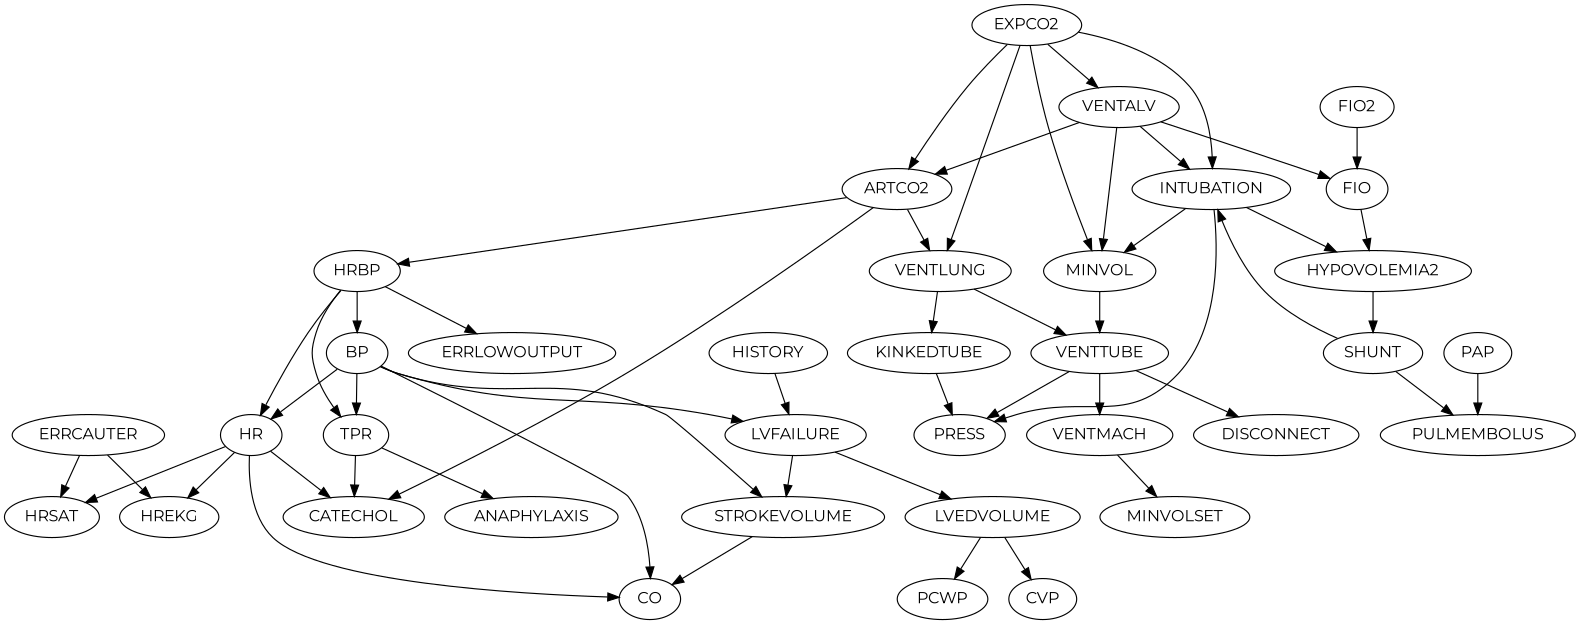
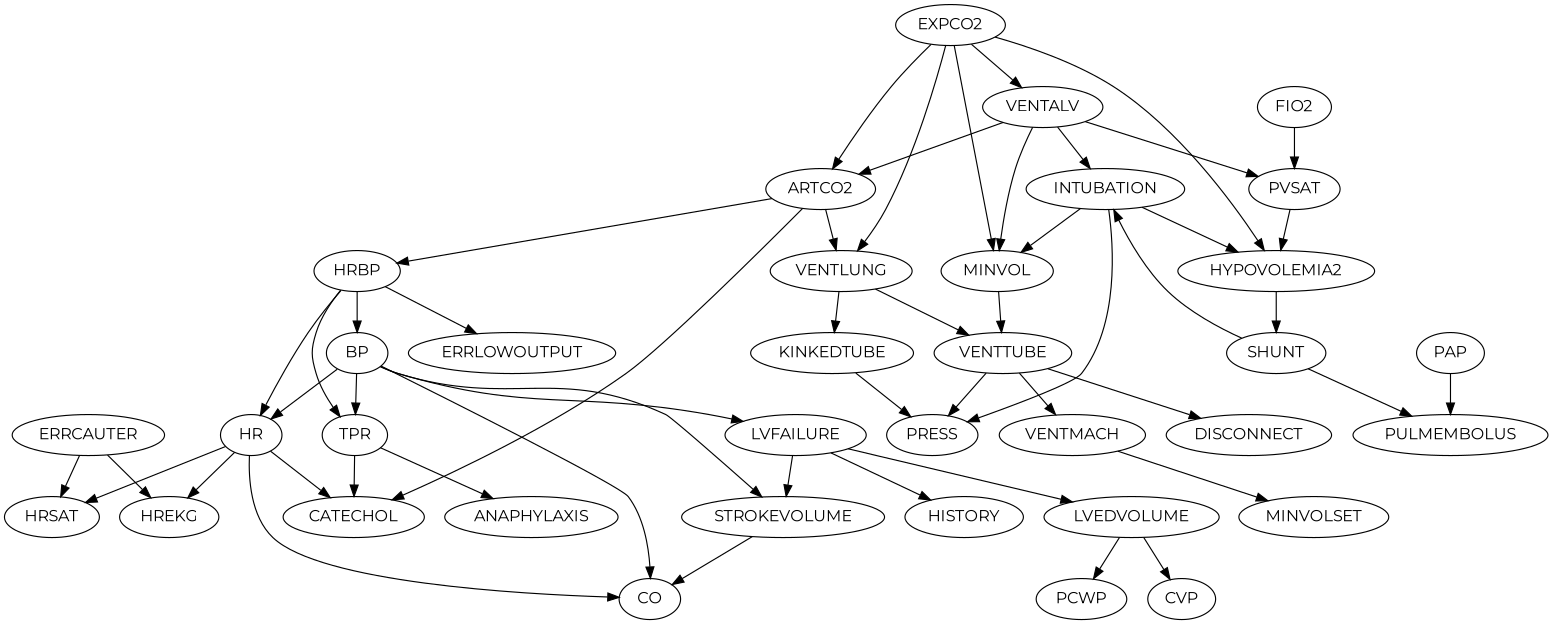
(1171, 69) -> (1147, 112)
(1357, 189) -> (1294, 189)
(780, 388) -> (875, 474)
